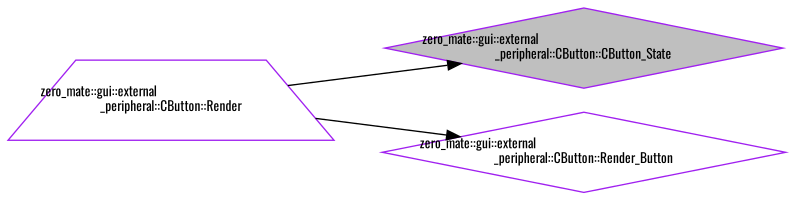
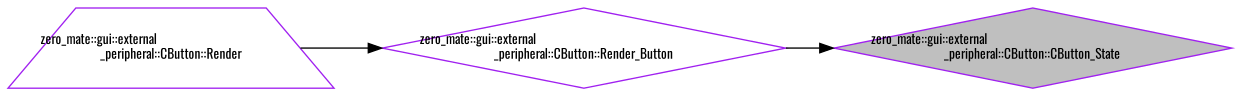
(368, 75) -> (803, 48)
